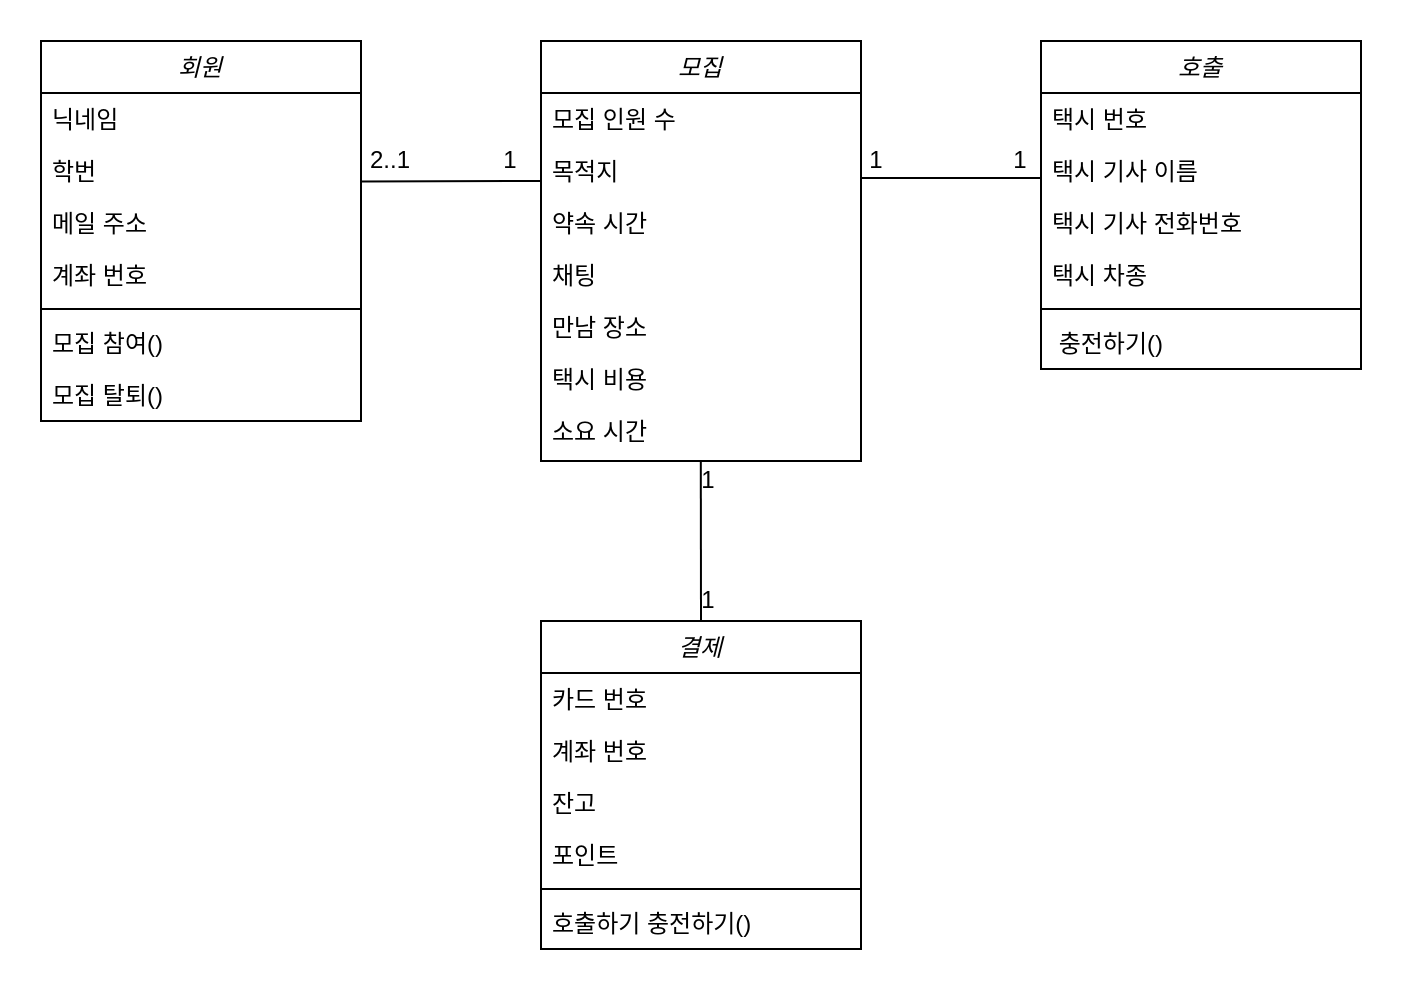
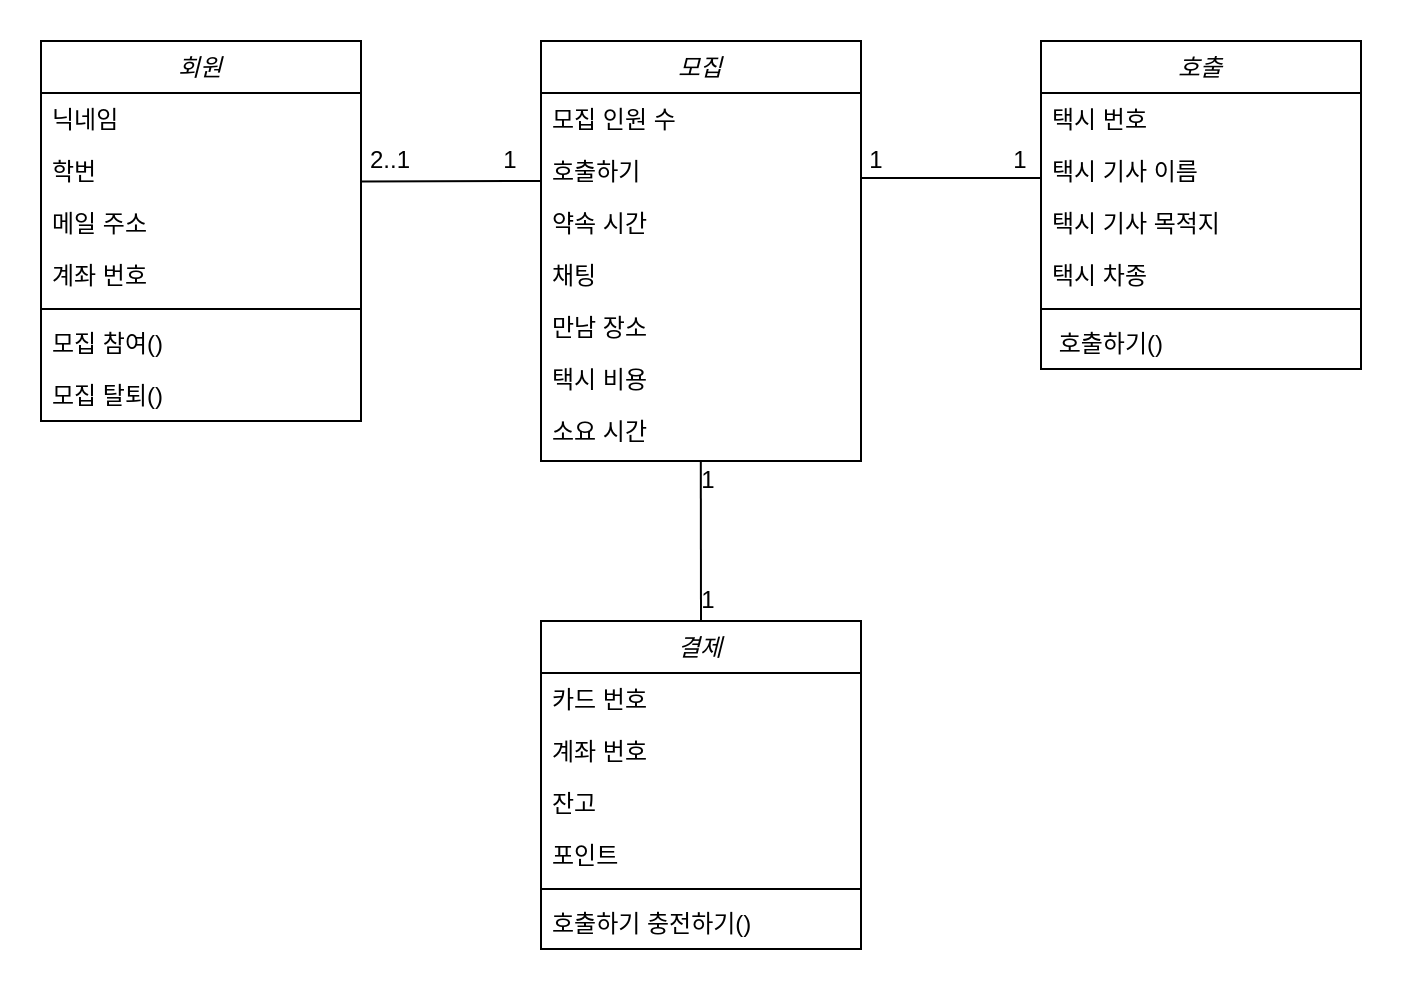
(588, 172) -> (600, 172)
(1155, 224) -> (1143, 224)
(1113, 344) -> (1113, 344)
